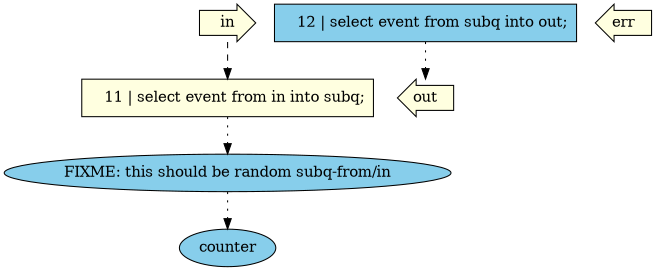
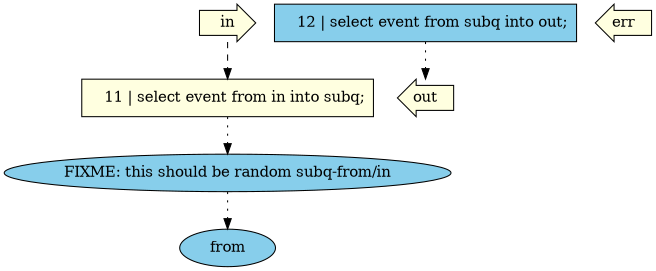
(228, 248) -> (228, 248)
